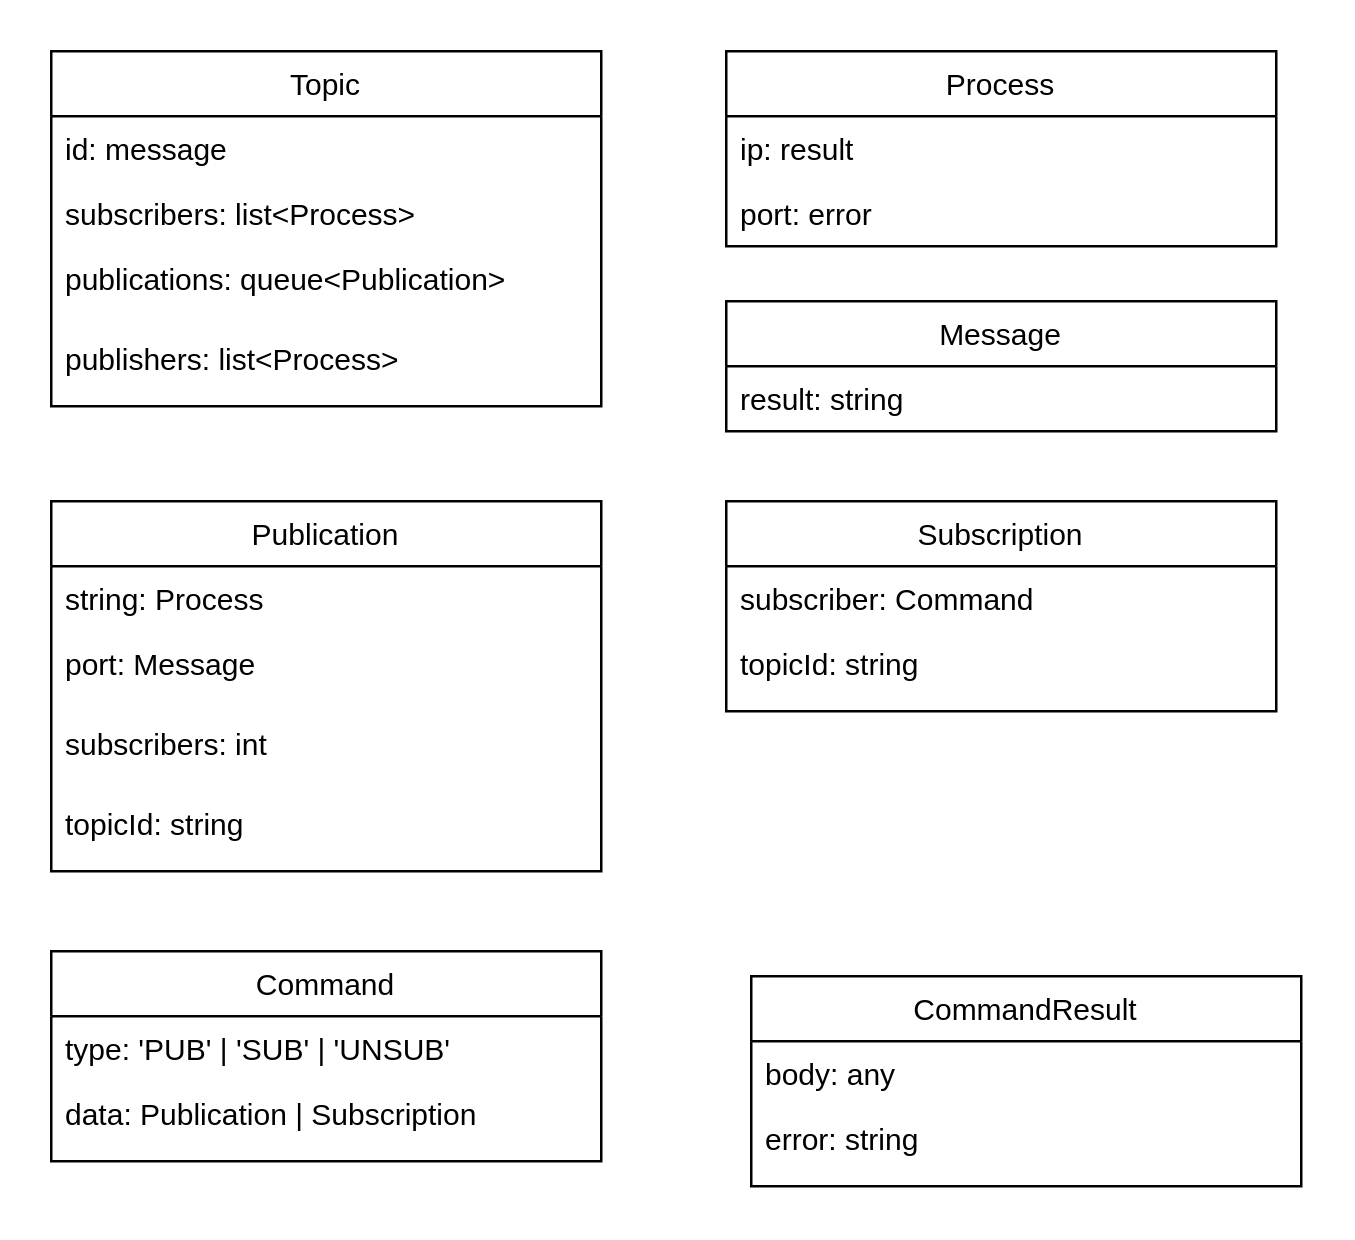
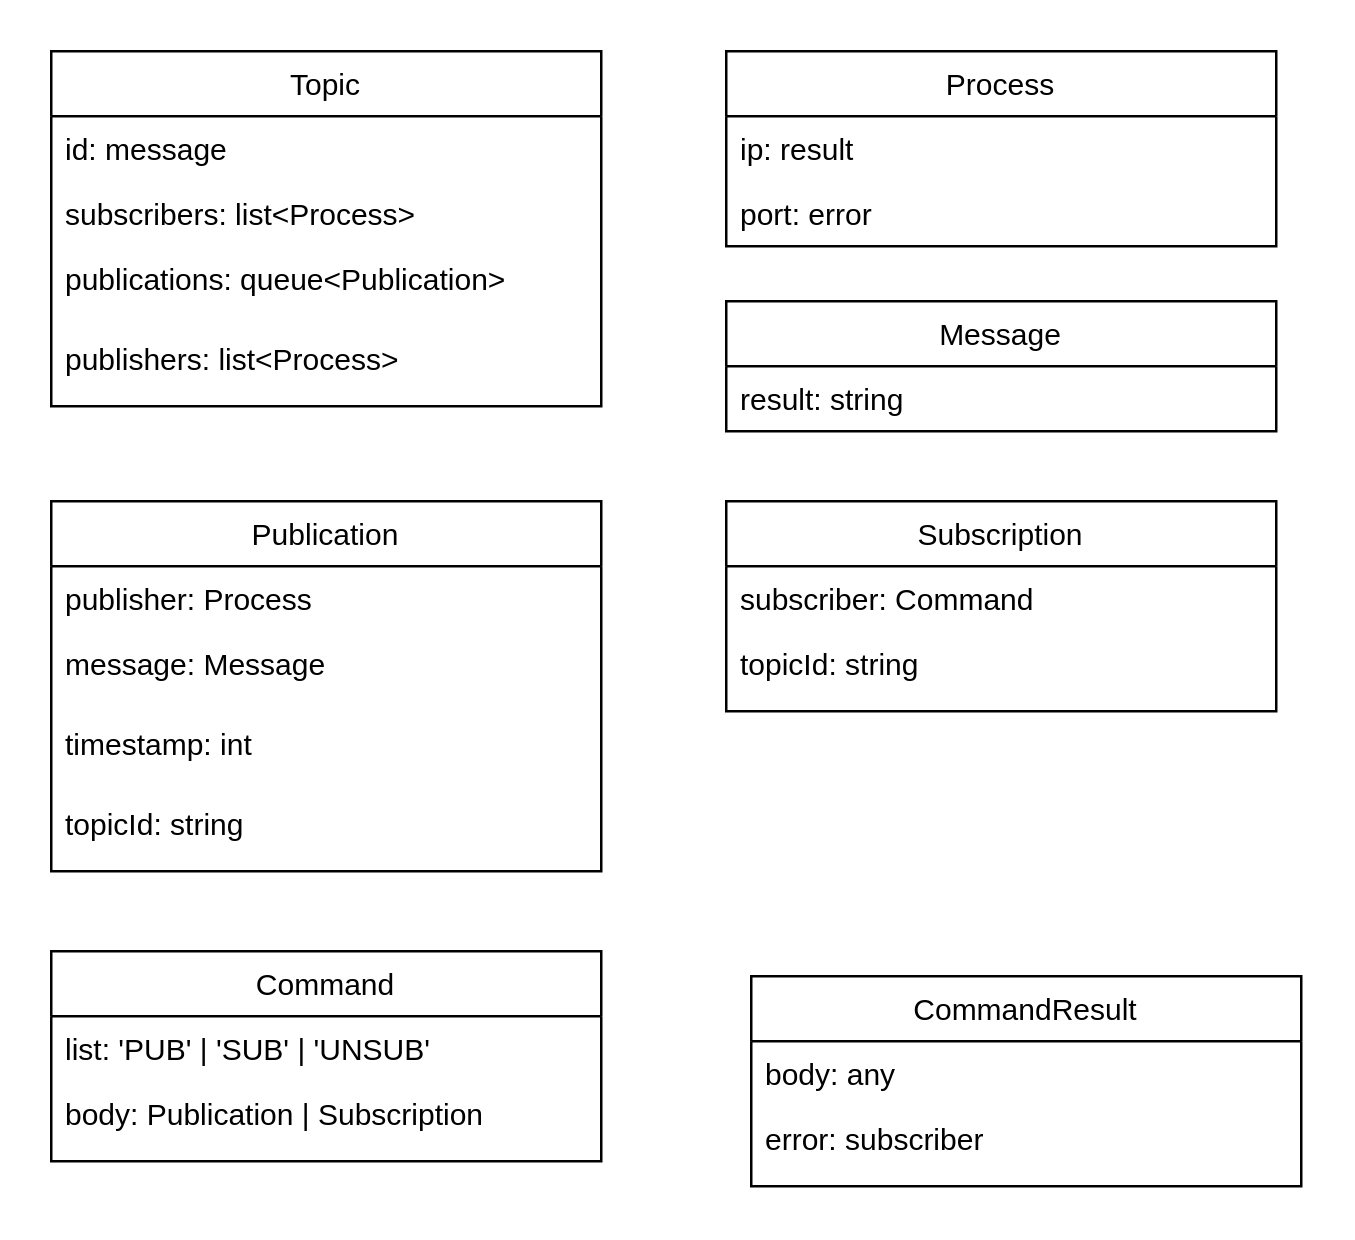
(179, 600) -> (201, 600)
(166, 665) -> (192, 665)
(184, 745) -> (167, 745)
(254, 1050) -> (246, 1050)
(295, 1115) -> (295, 1115)
(863, 1140) -> (896, 1140)
